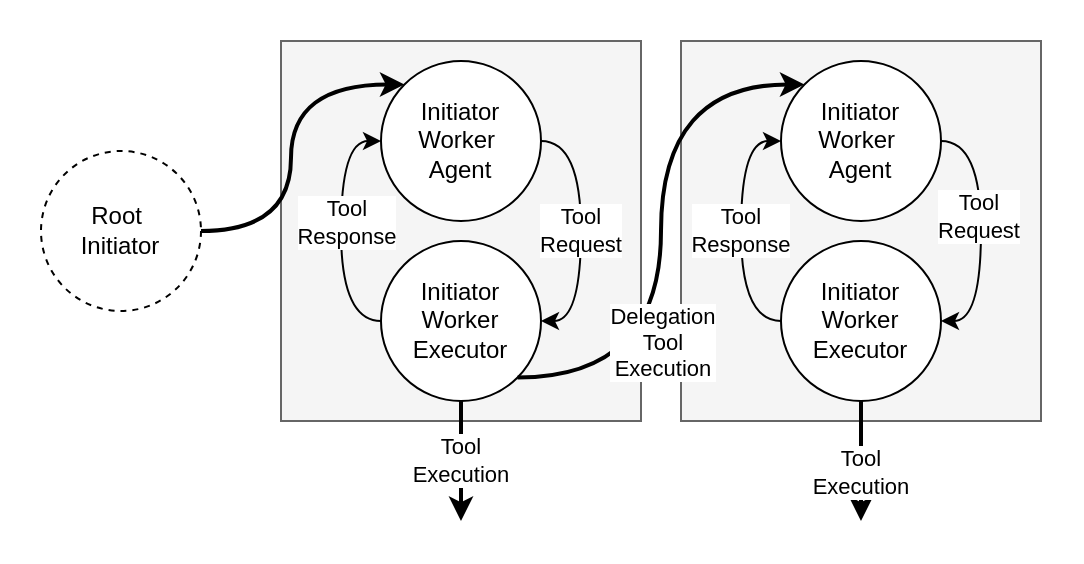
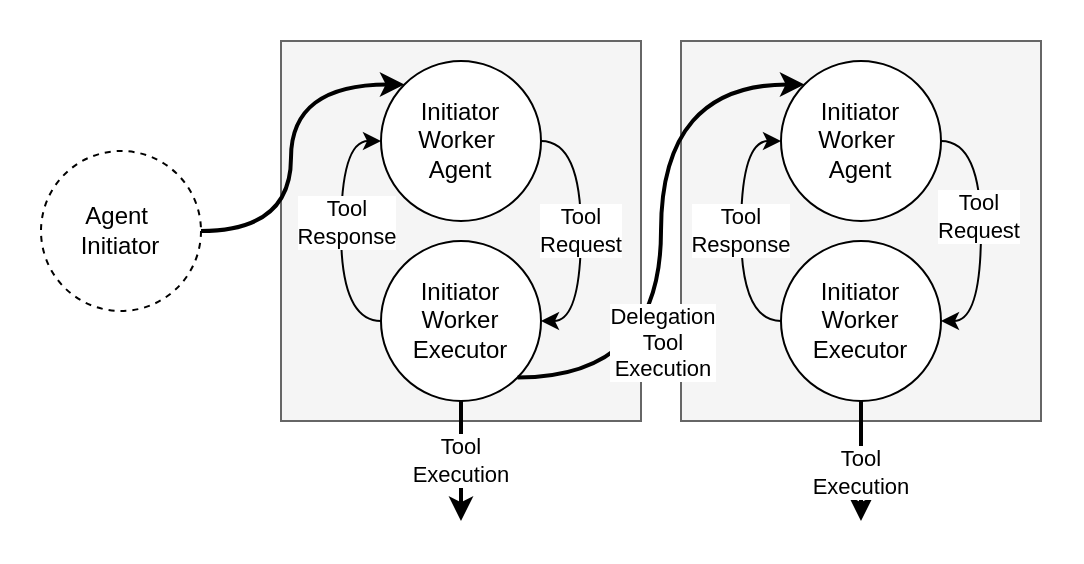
(121, 231) -> (121, 231)
